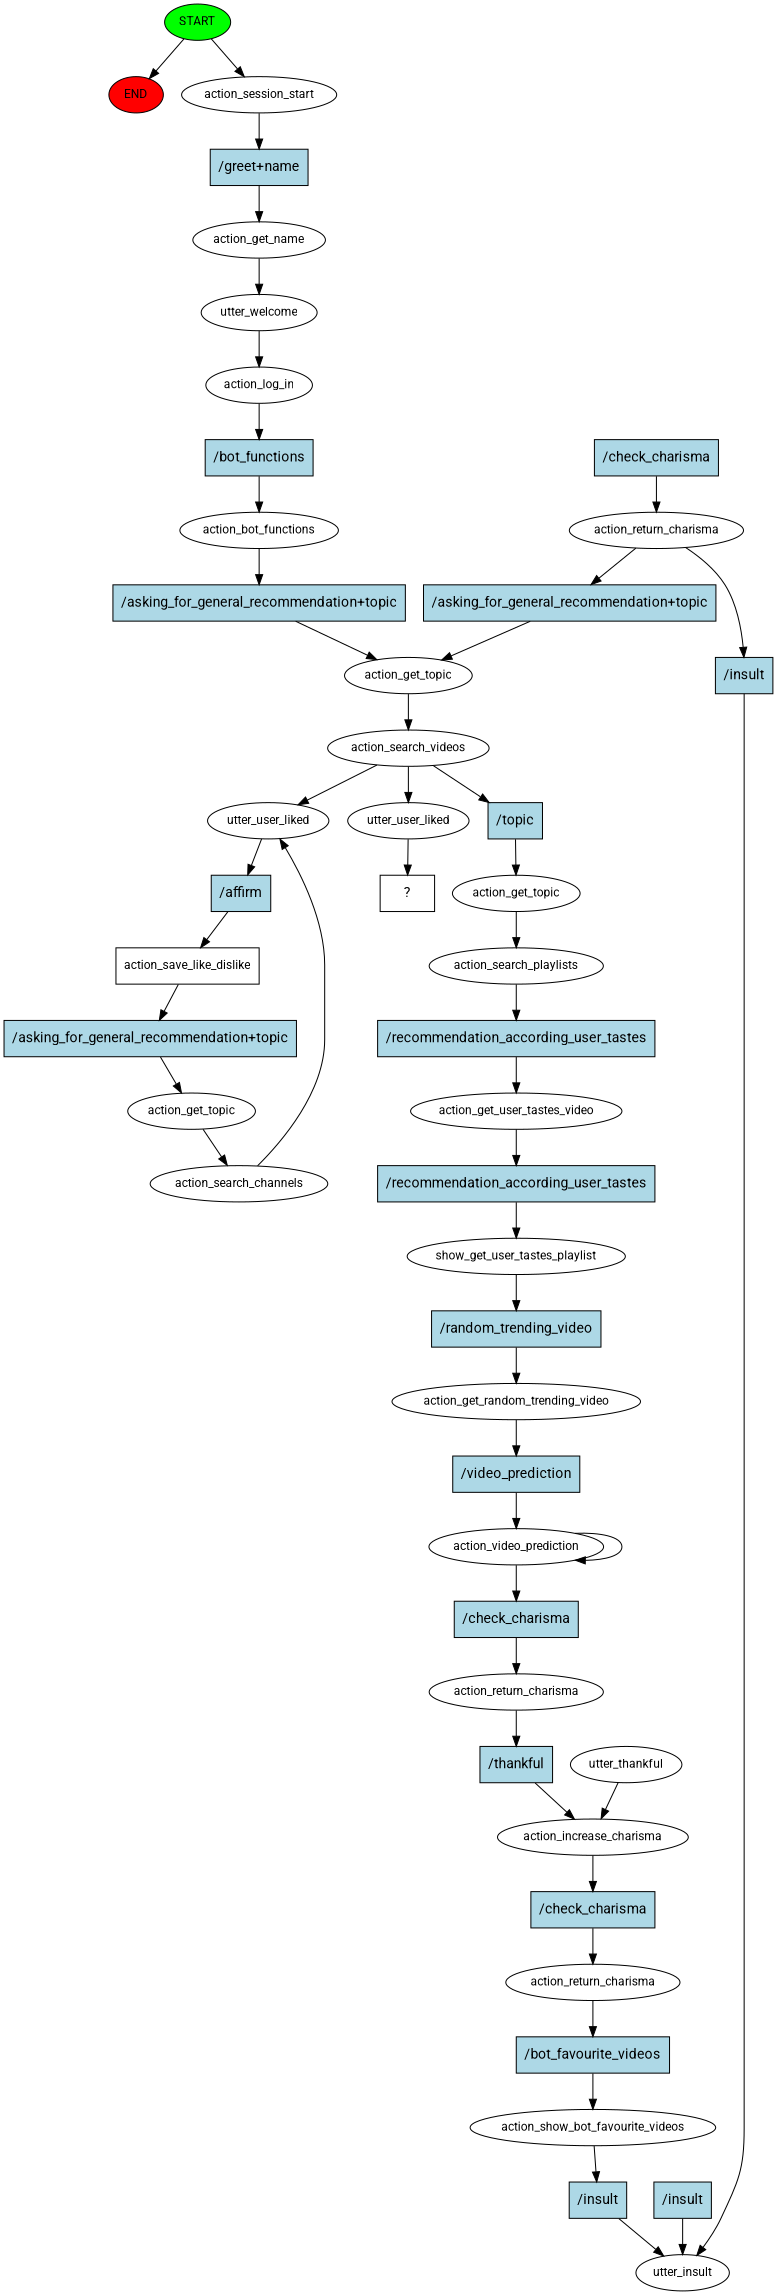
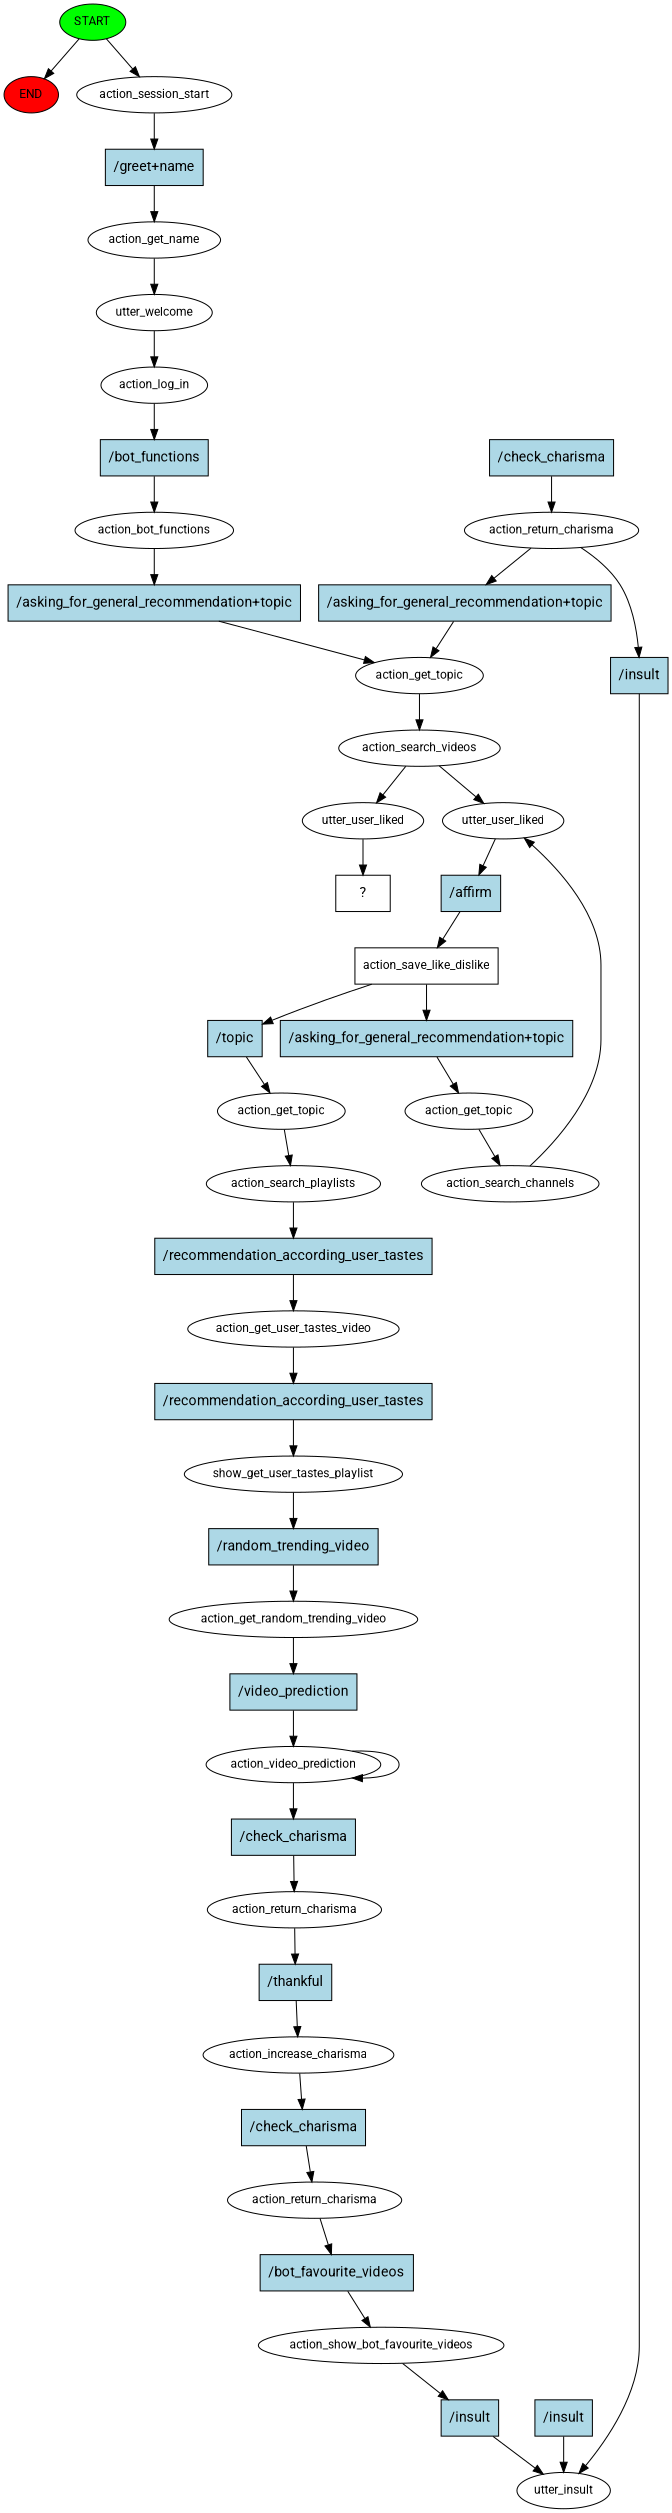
(457, 781) -> (322, 1001)
(626, 1765) -> none
